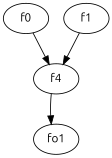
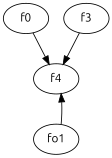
(86, 18) -> (86, 18)
(51, 105) -> (62, 113)
